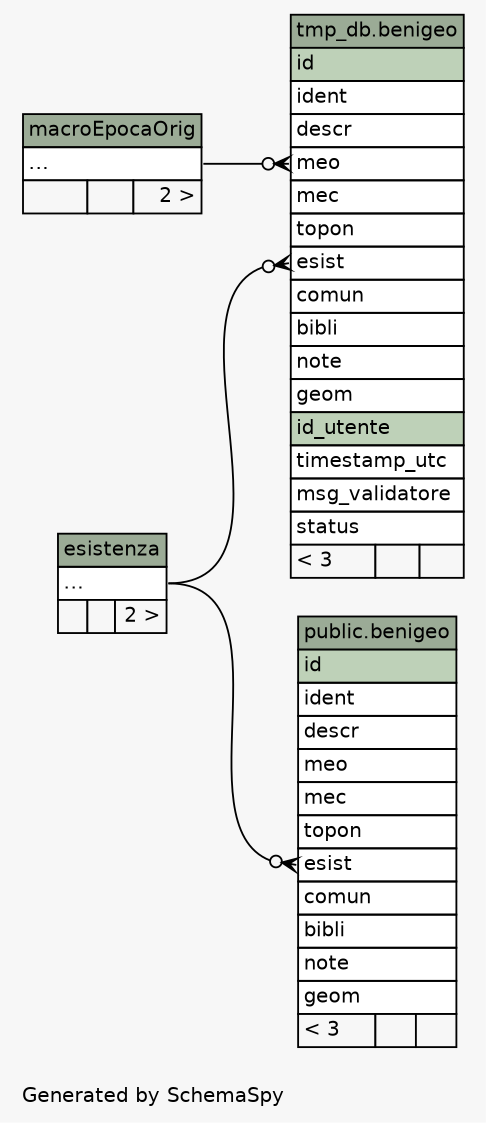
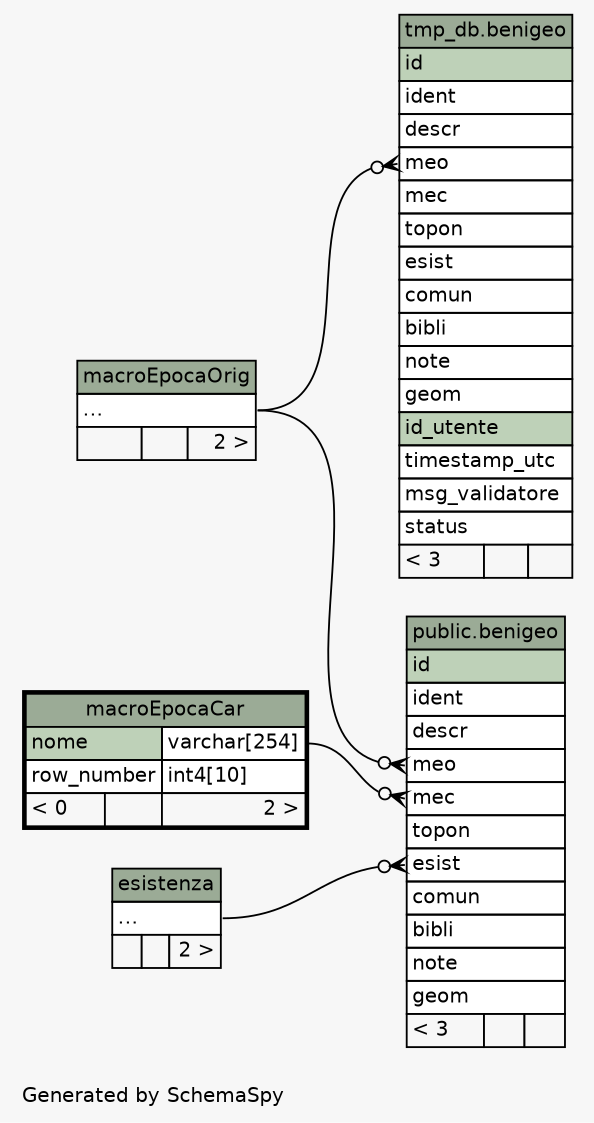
(230, 437) -> none
none -> (332, 575)
none -> (166, 760)
